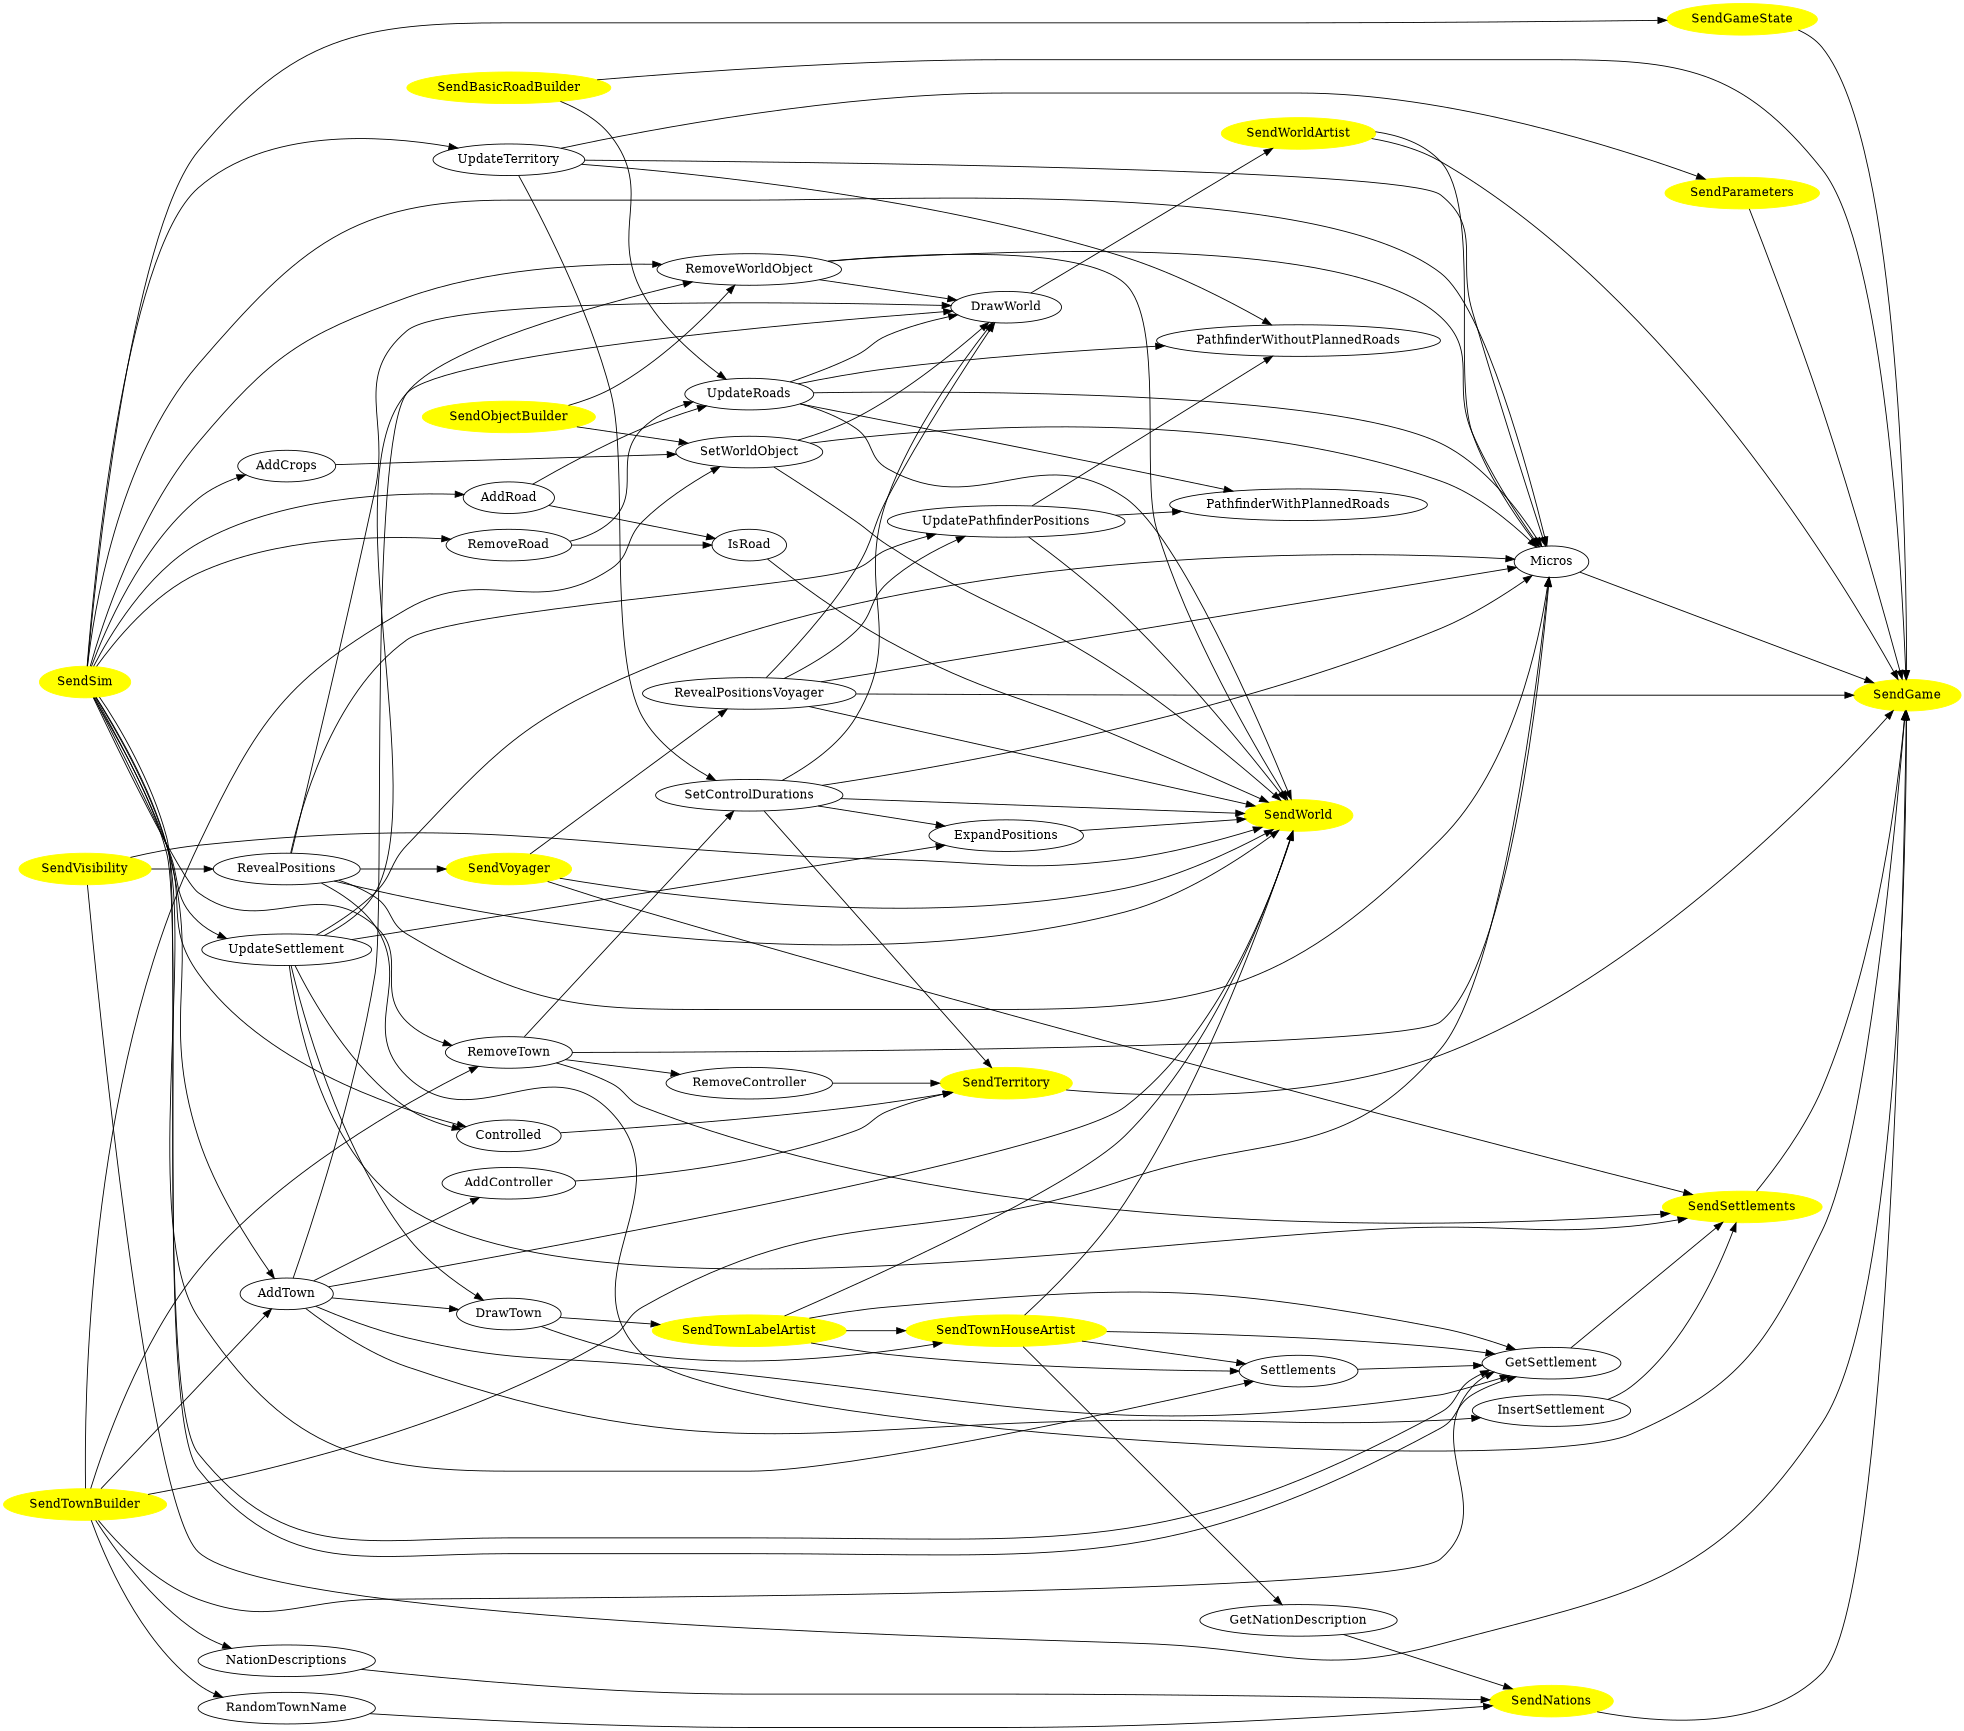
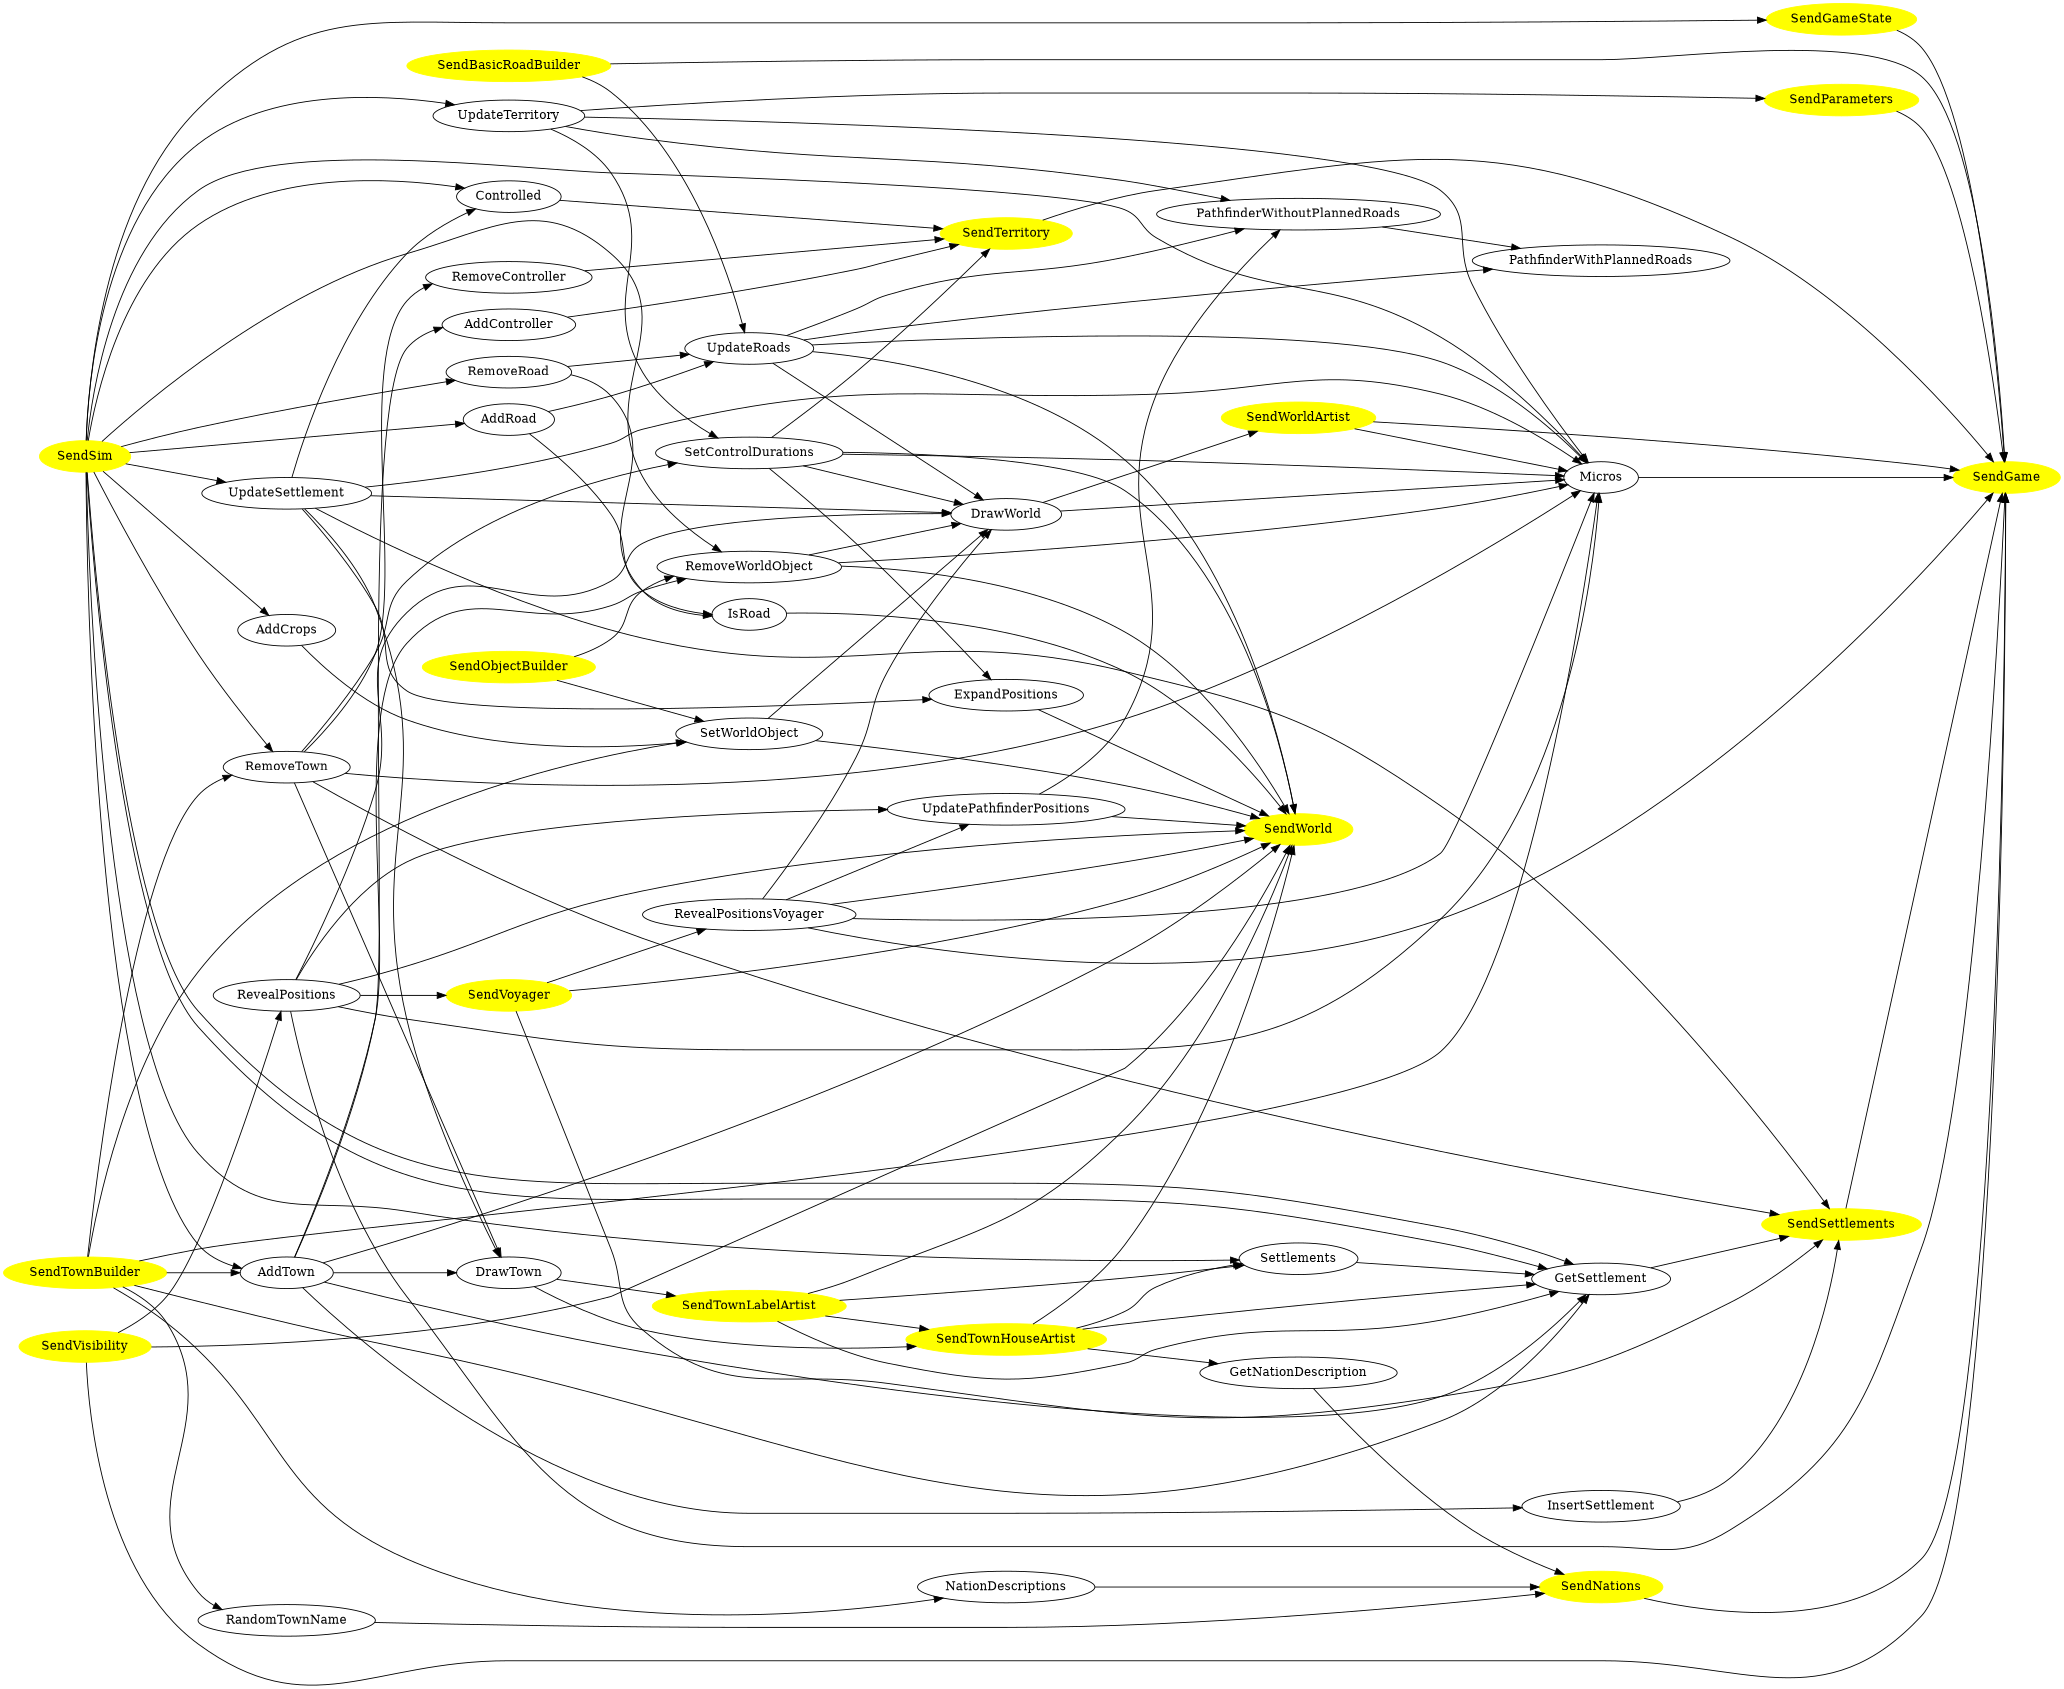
(1182, 431) -> (1308, 496)
(1134, 514) -> (1447, 237)
none -> (391, 1004)
